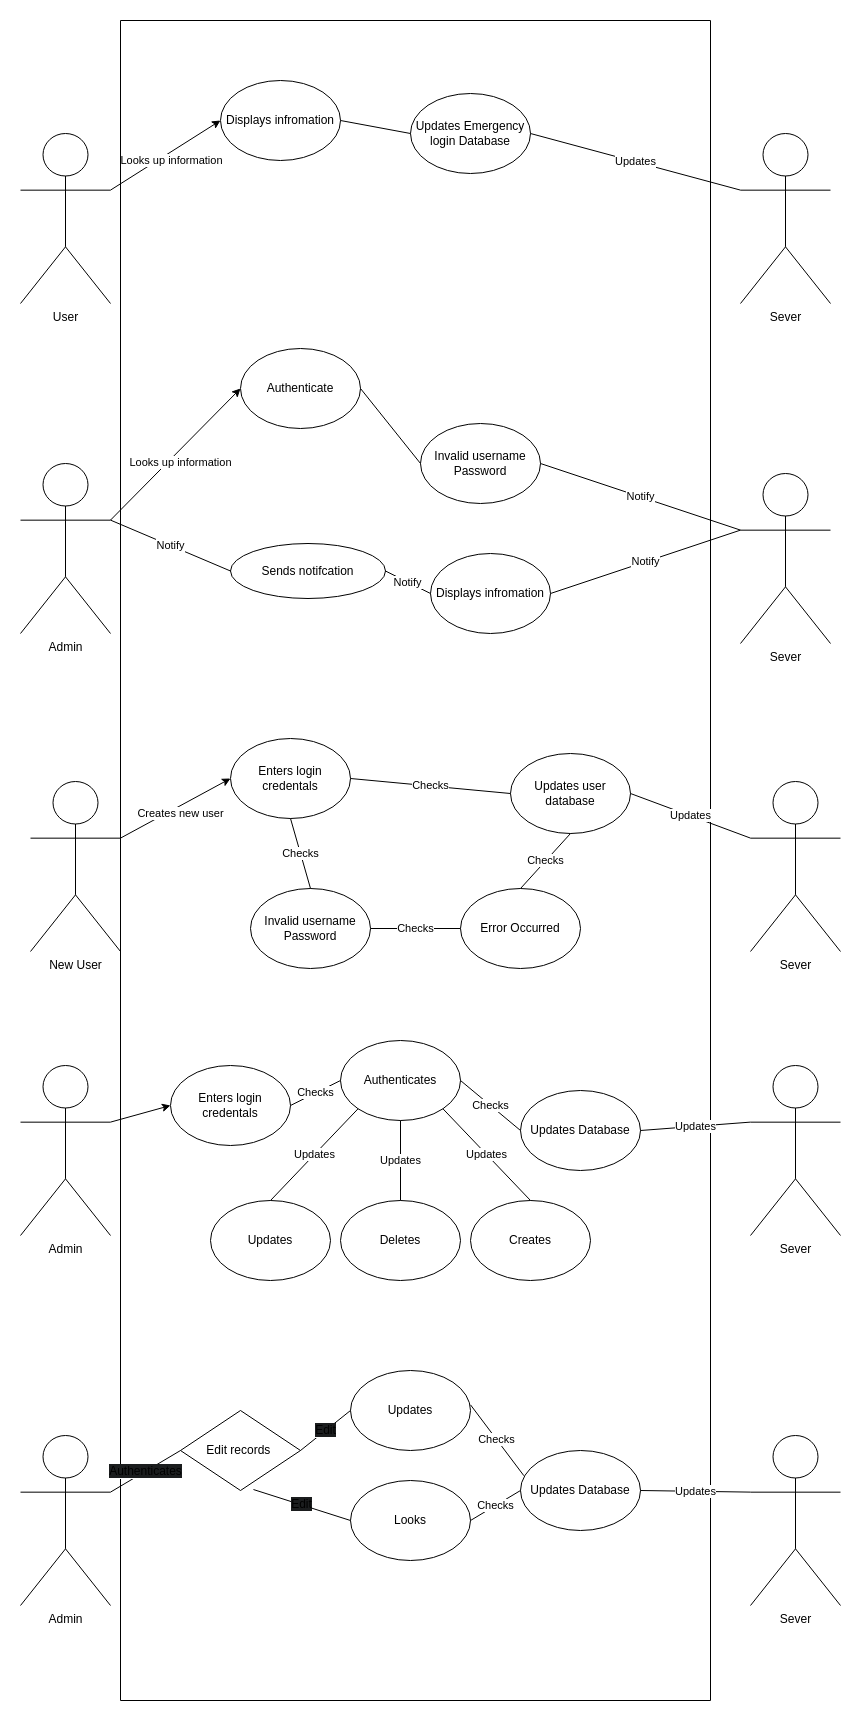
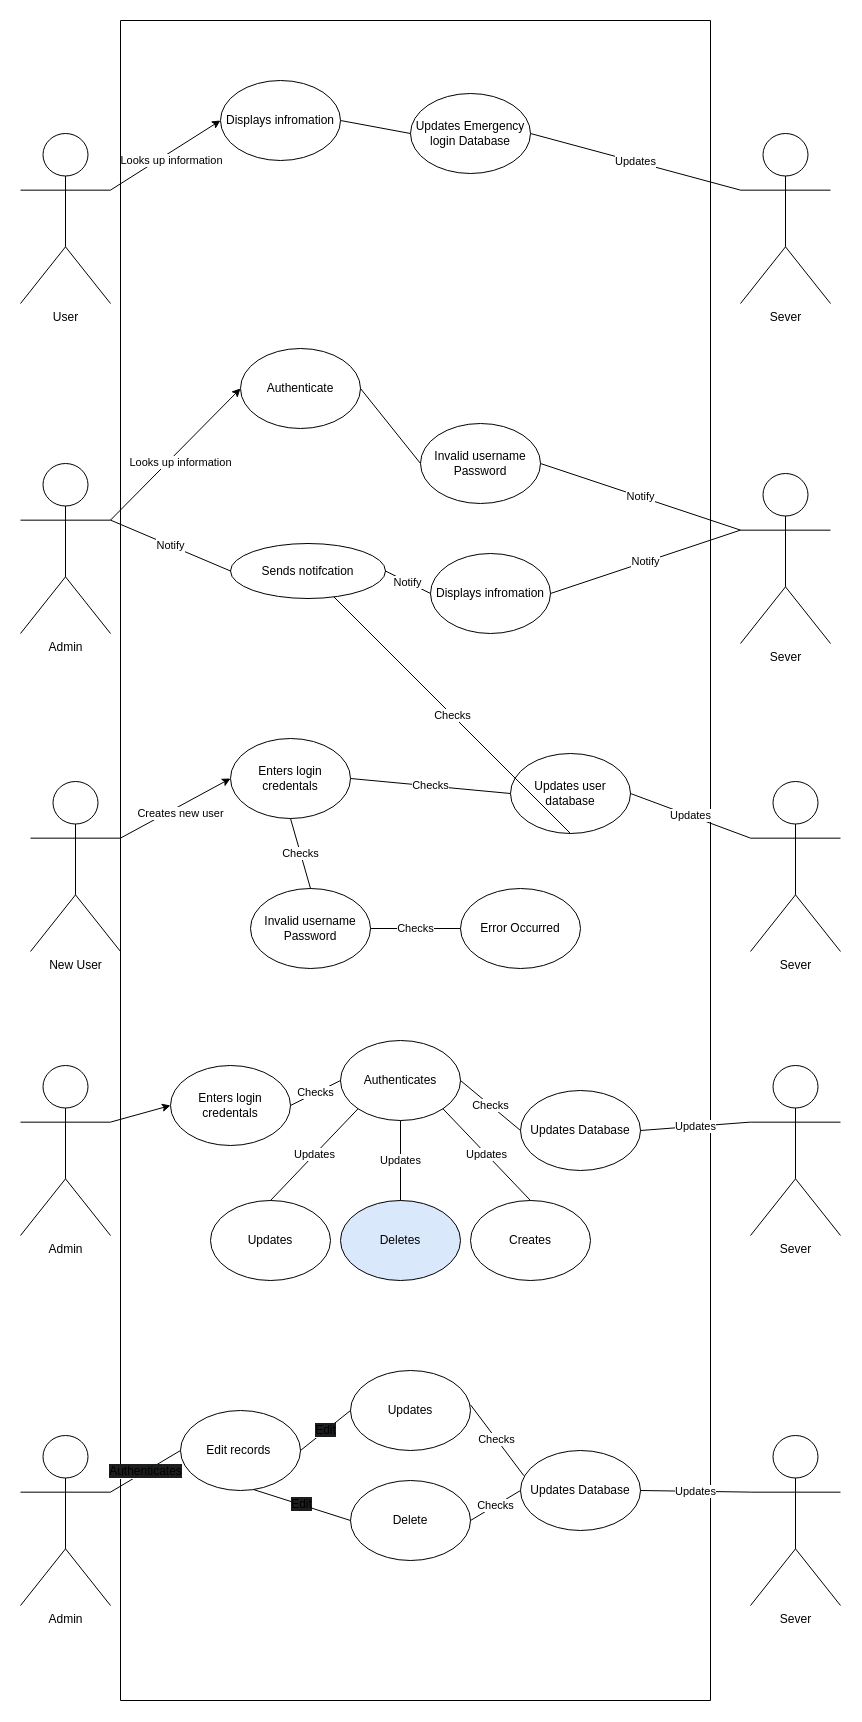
(546, 861) -> (452, 715)
(401, 1241) -> (401, 1241)
(241, 1451) -> (241, 1451)
(411, 1521) -> (411, 1521)
